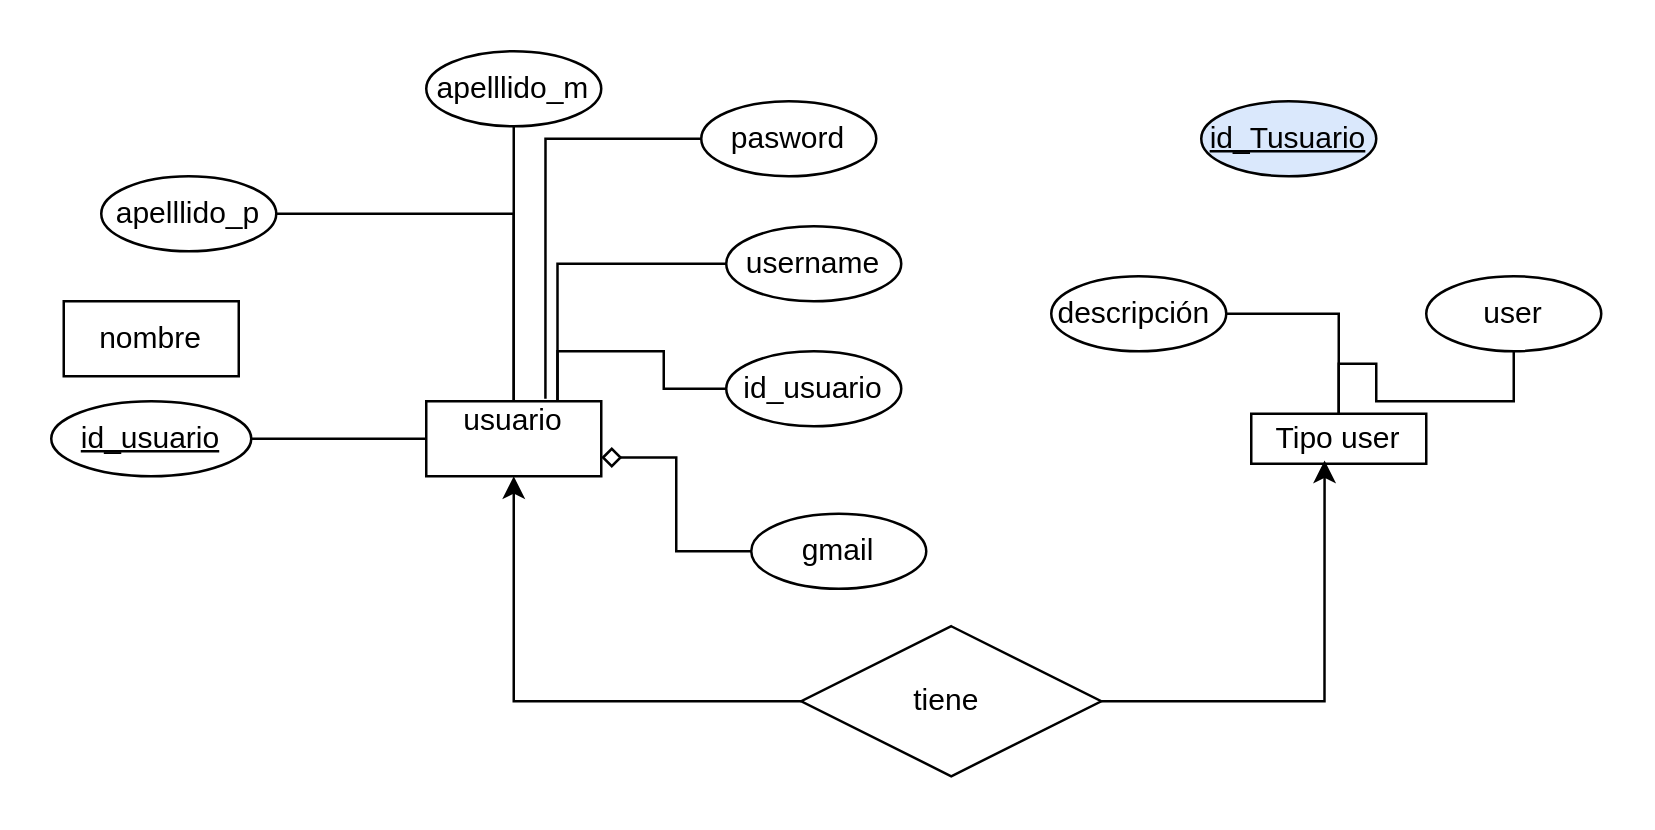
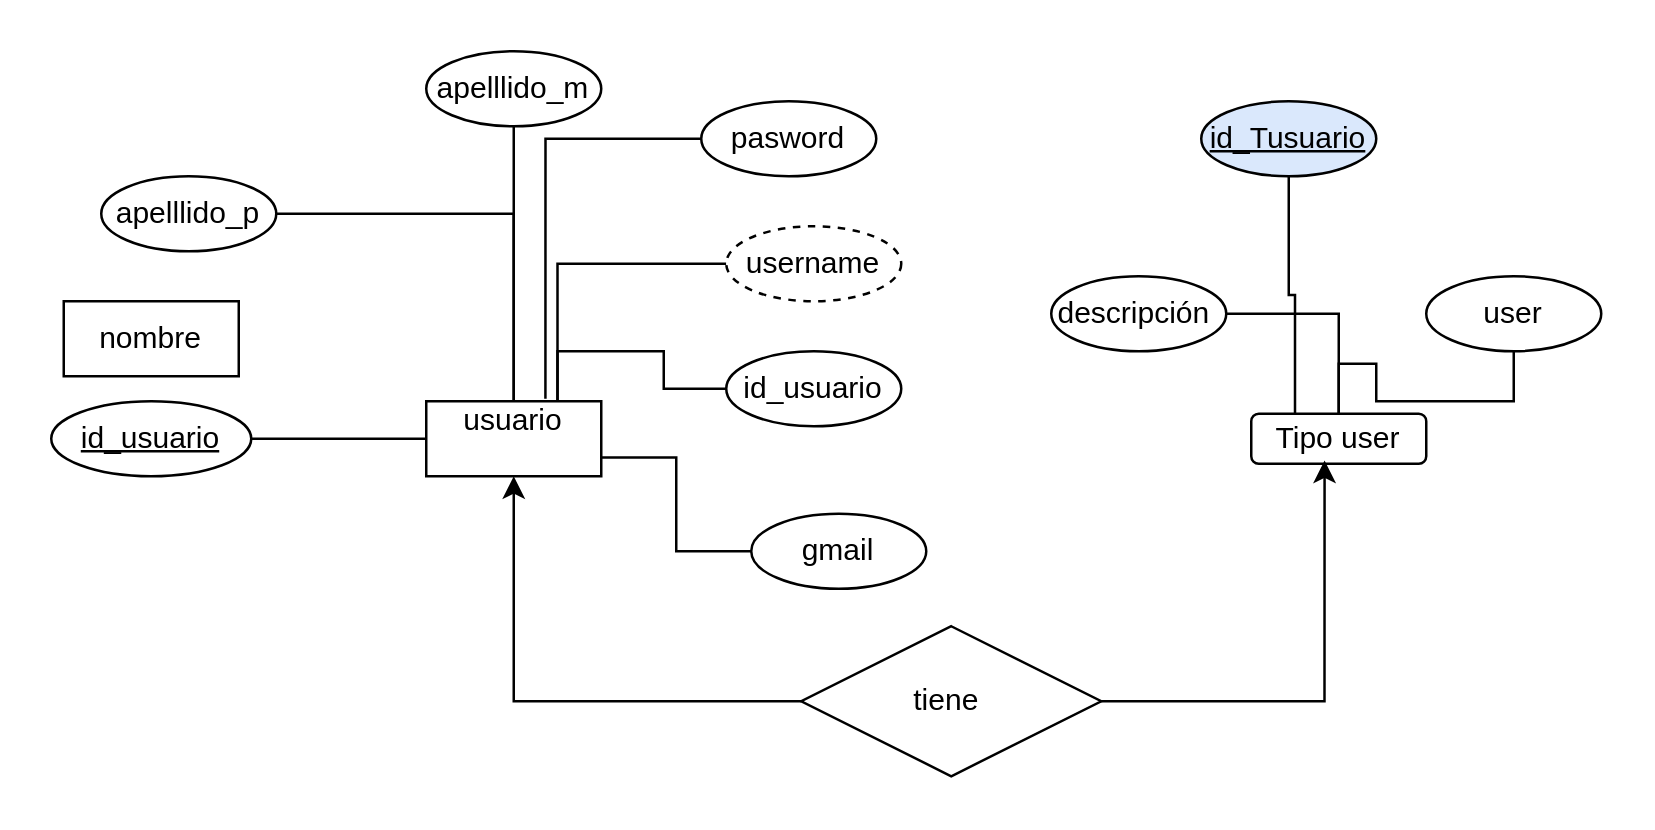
none -> (1289, 246)
(814, 264) -> (814, 264)
(1339, 439) -> (1339, 439)
(621, 458) -> (611, 458)
